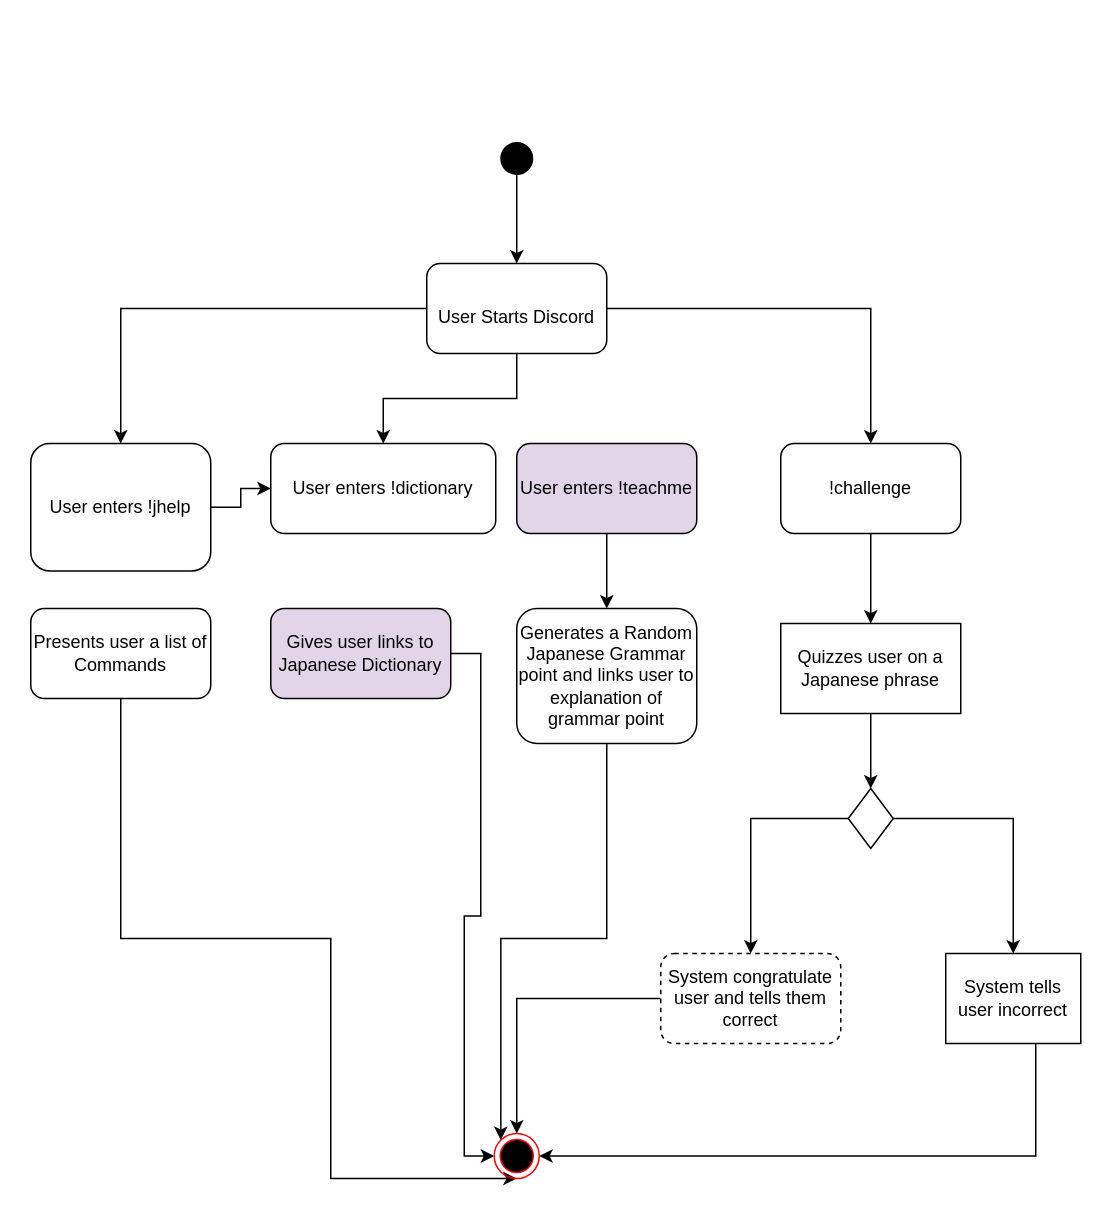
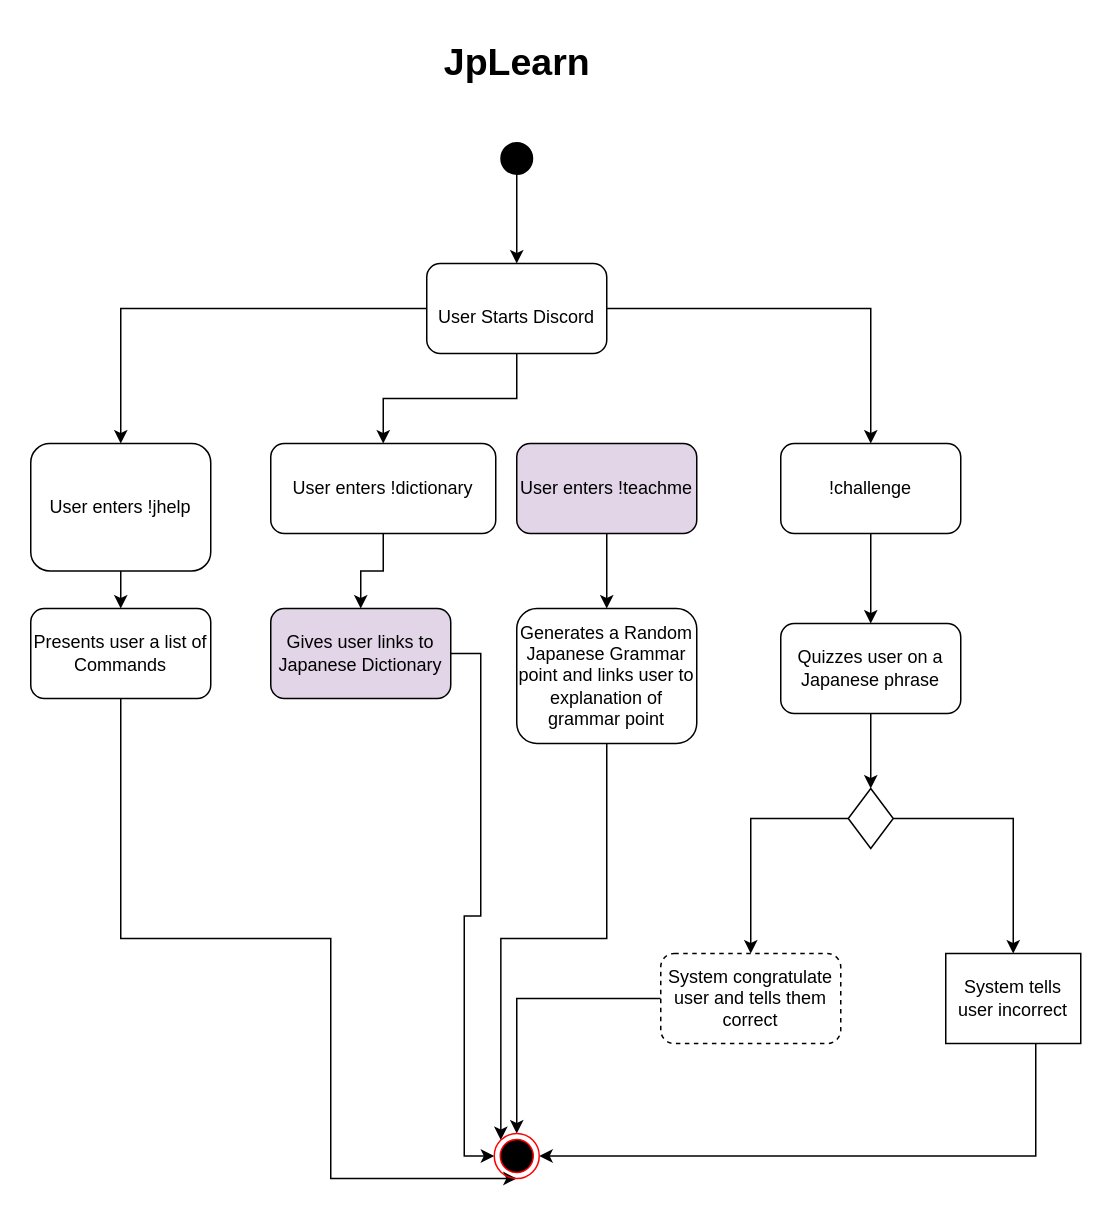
none -> (517, 61)
(241, 503) -> (121, 595)
none -> (377, 571)
(871, 668) -> (871, 668)
